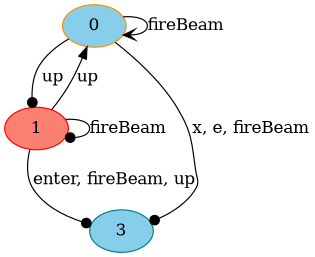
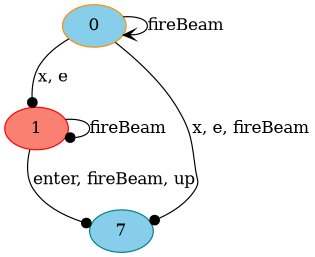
(53, 77) -> (53, 77)
(69, 85) -> none
(121, 231) -> (121, 231)
